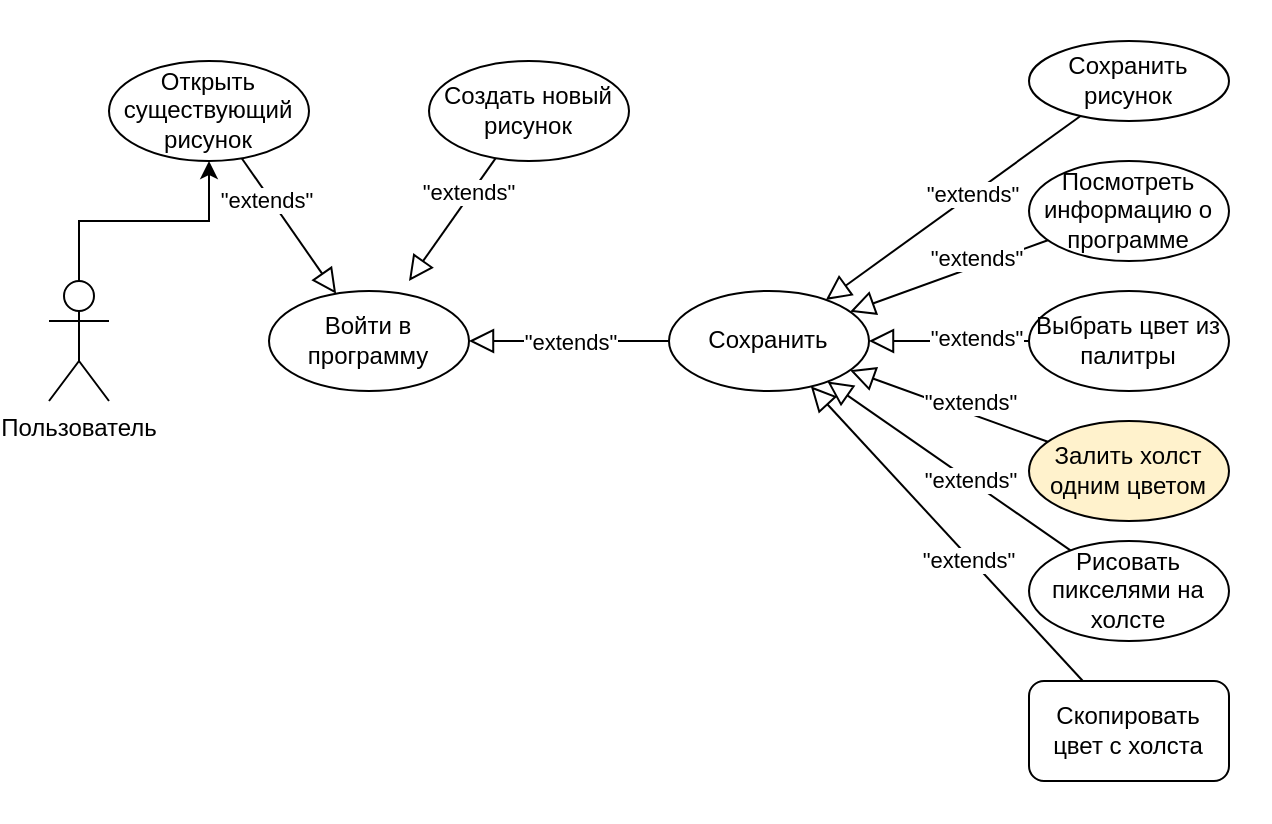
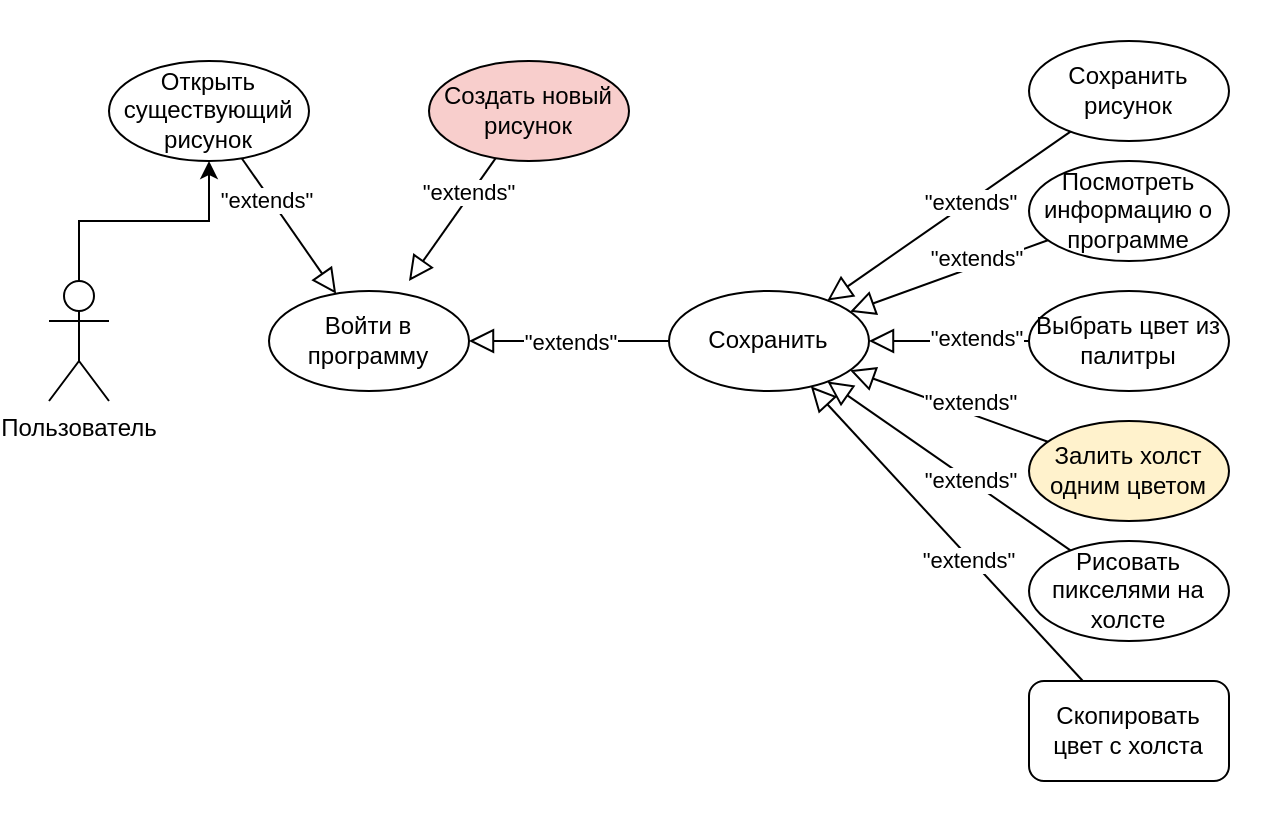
(1129, 81) -> (1129, 91)
(529, 111) -> (529, 111)
